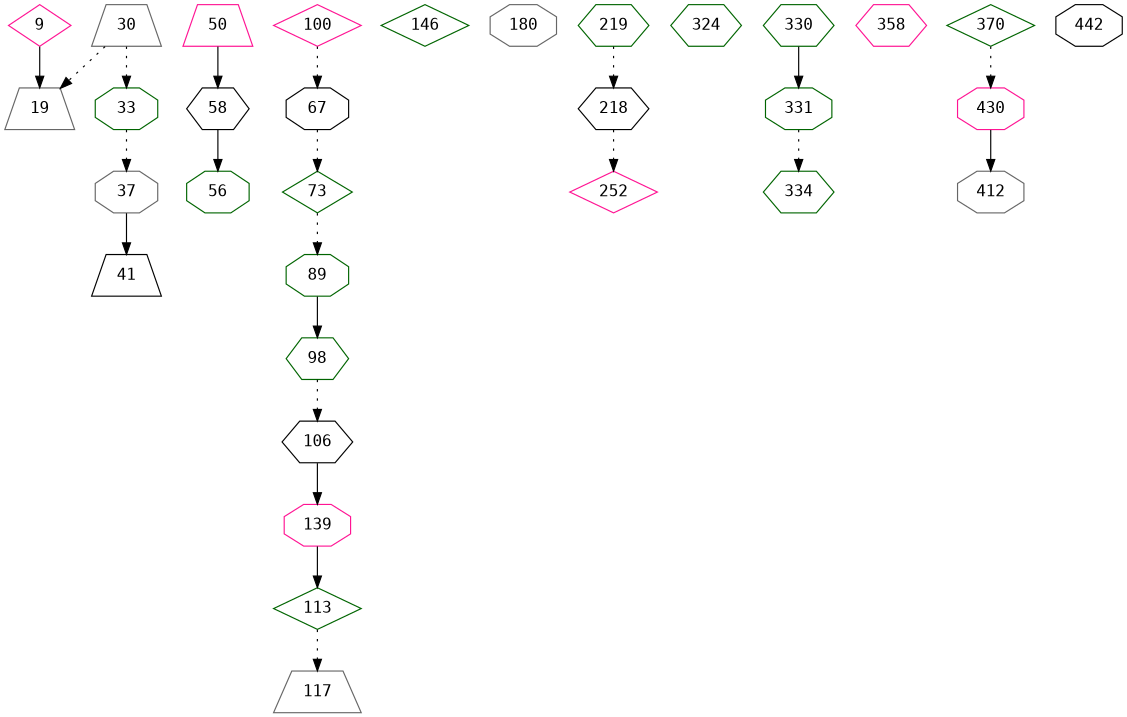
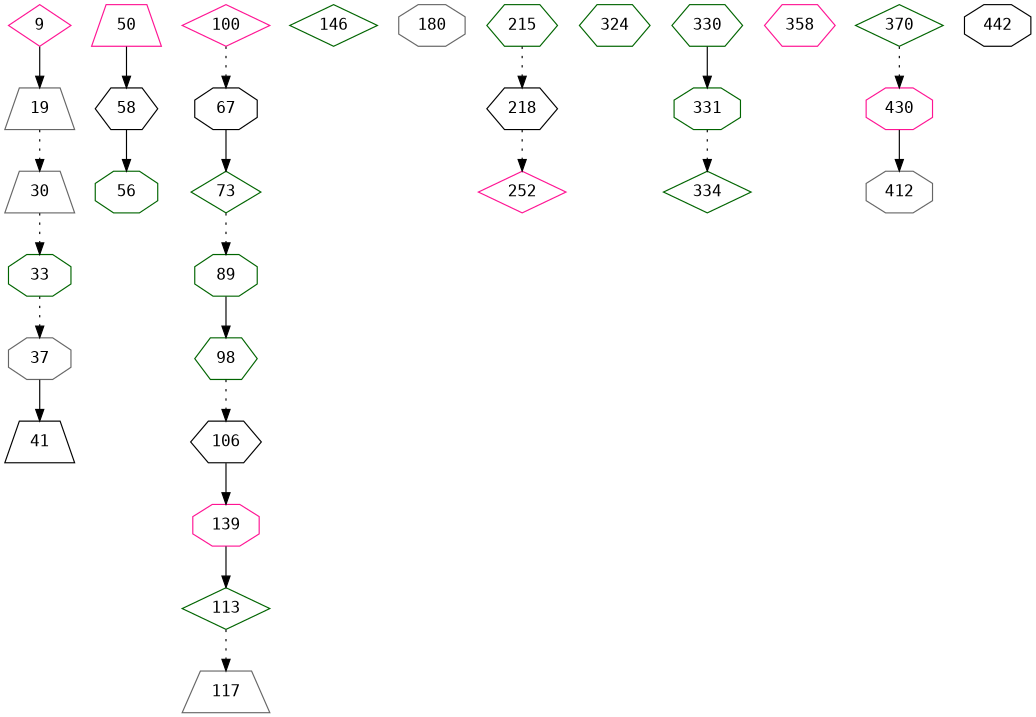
(614, 25) -> (522, 25)
(87, 63) -> (40, 145)
(317, 145) -> (226, 145)
(799, 192) -> (707, 192)
